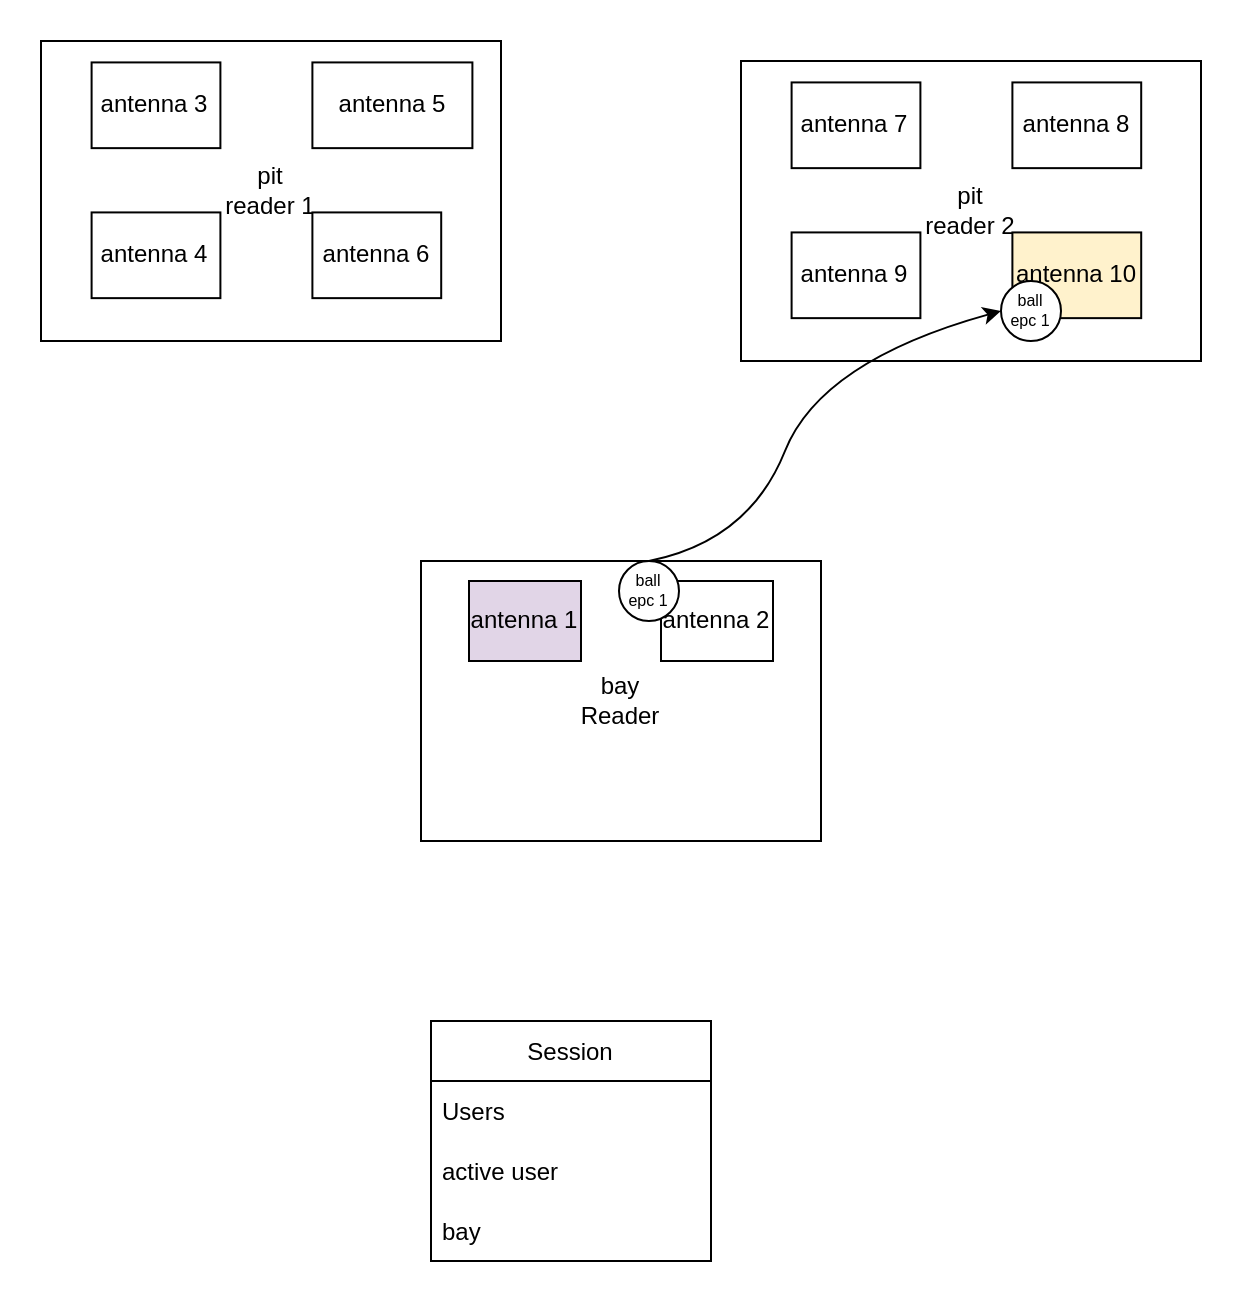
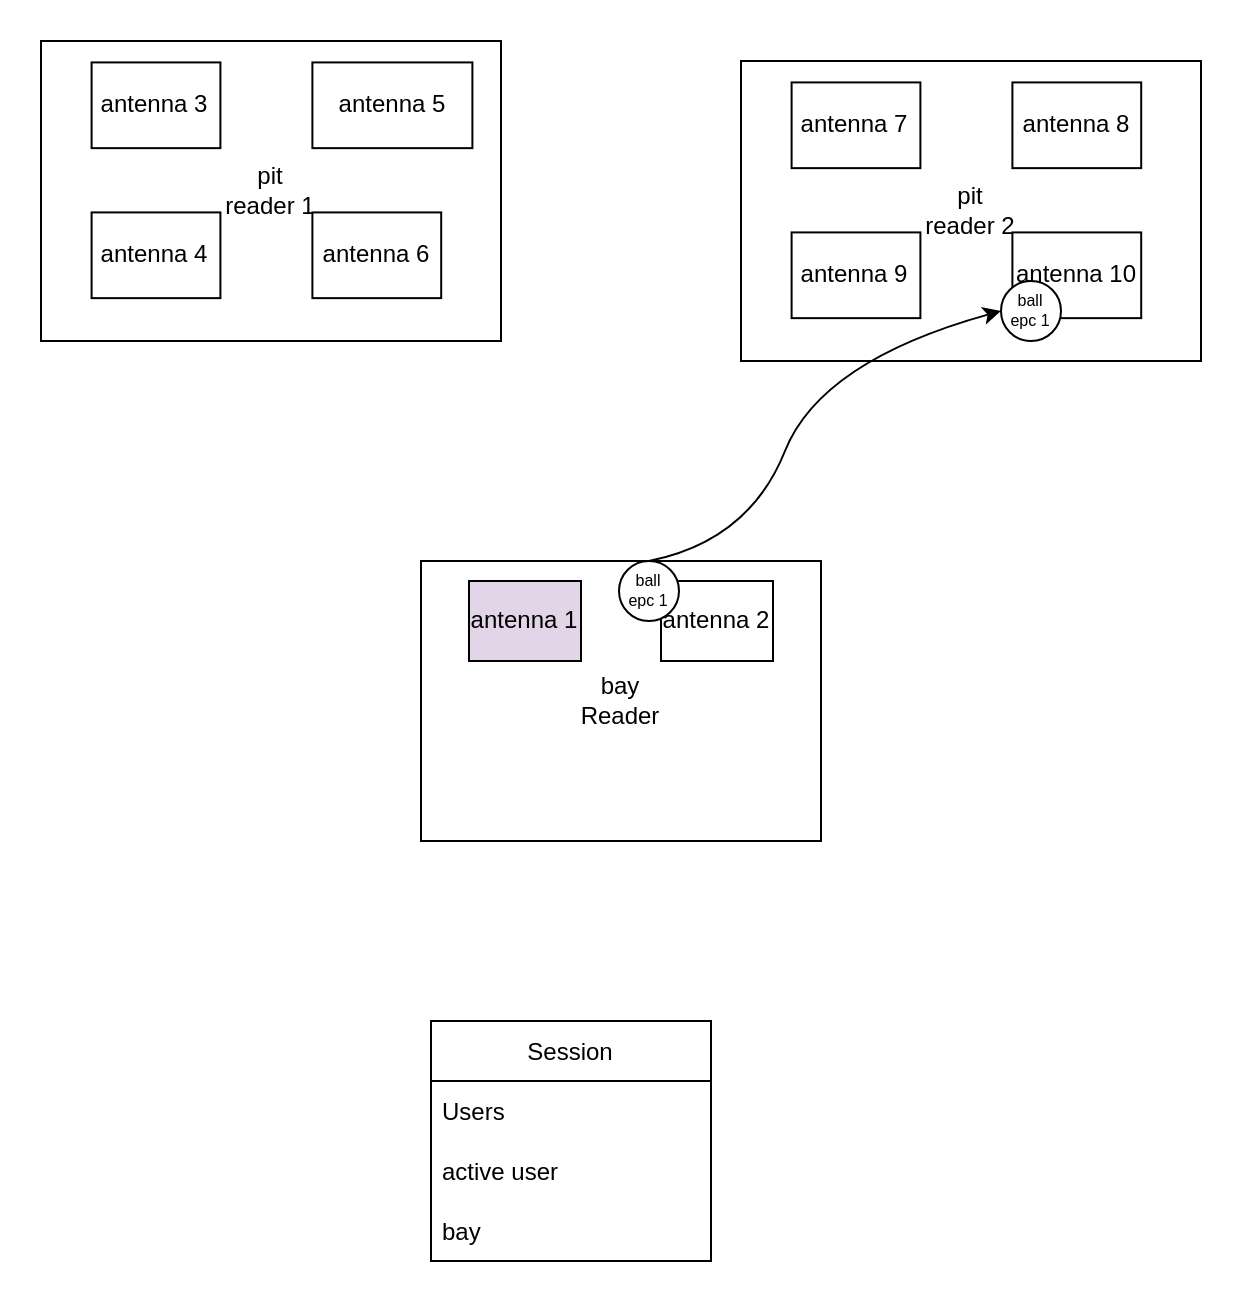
(1077, 275) -> (1077, 275)
